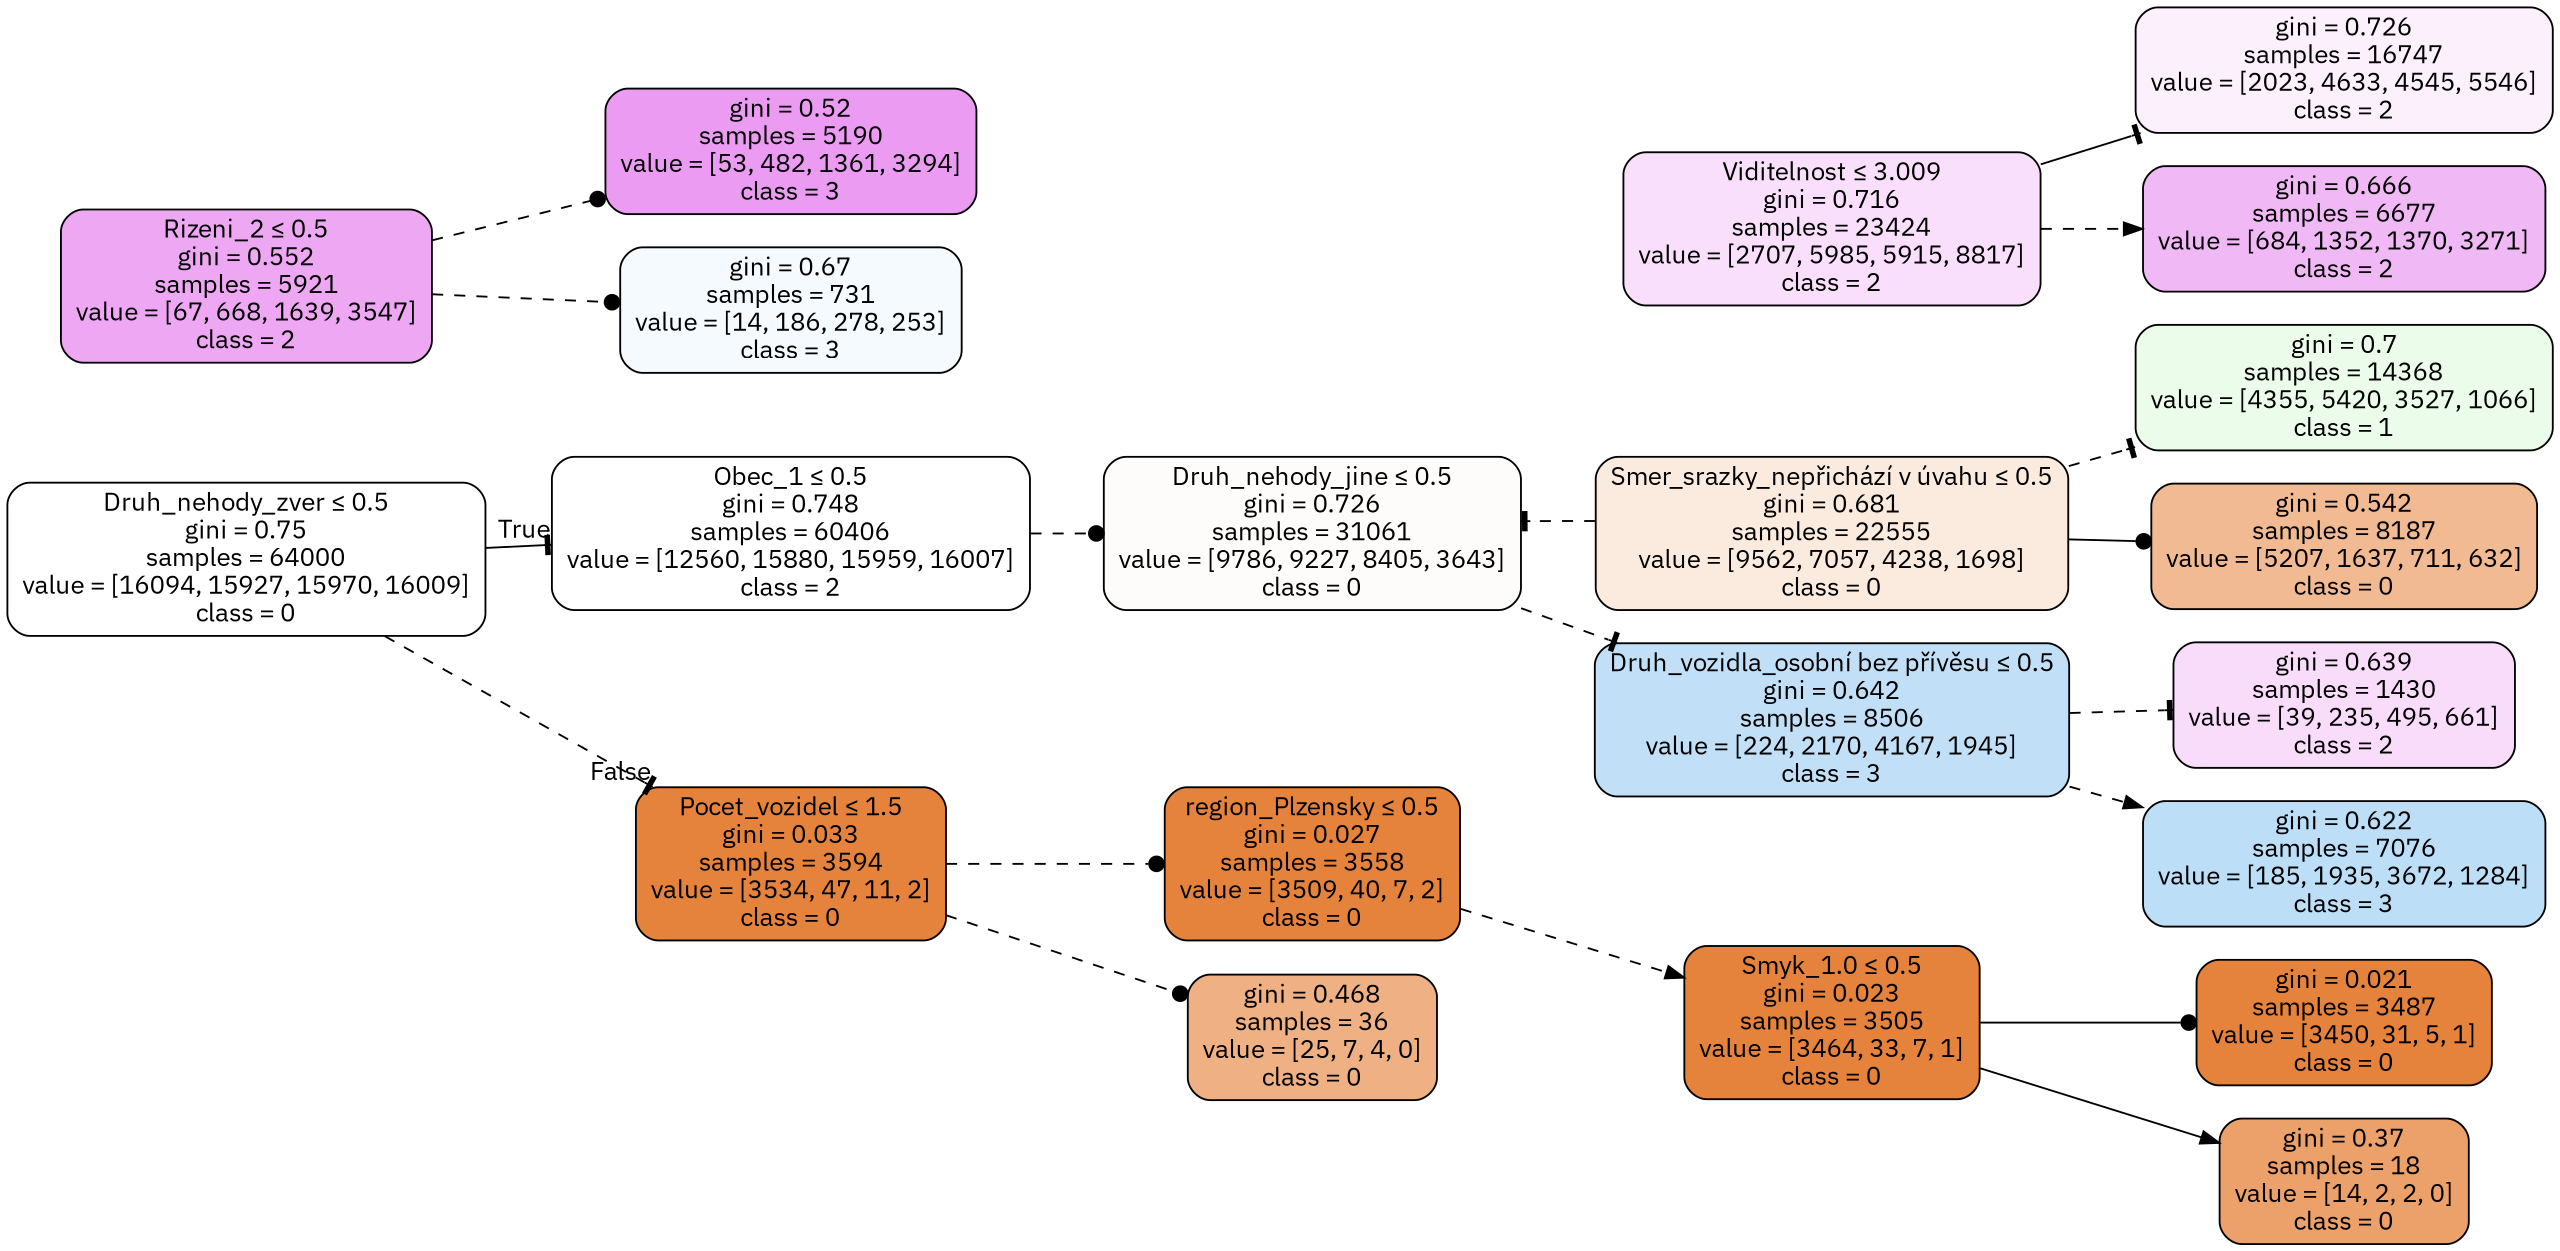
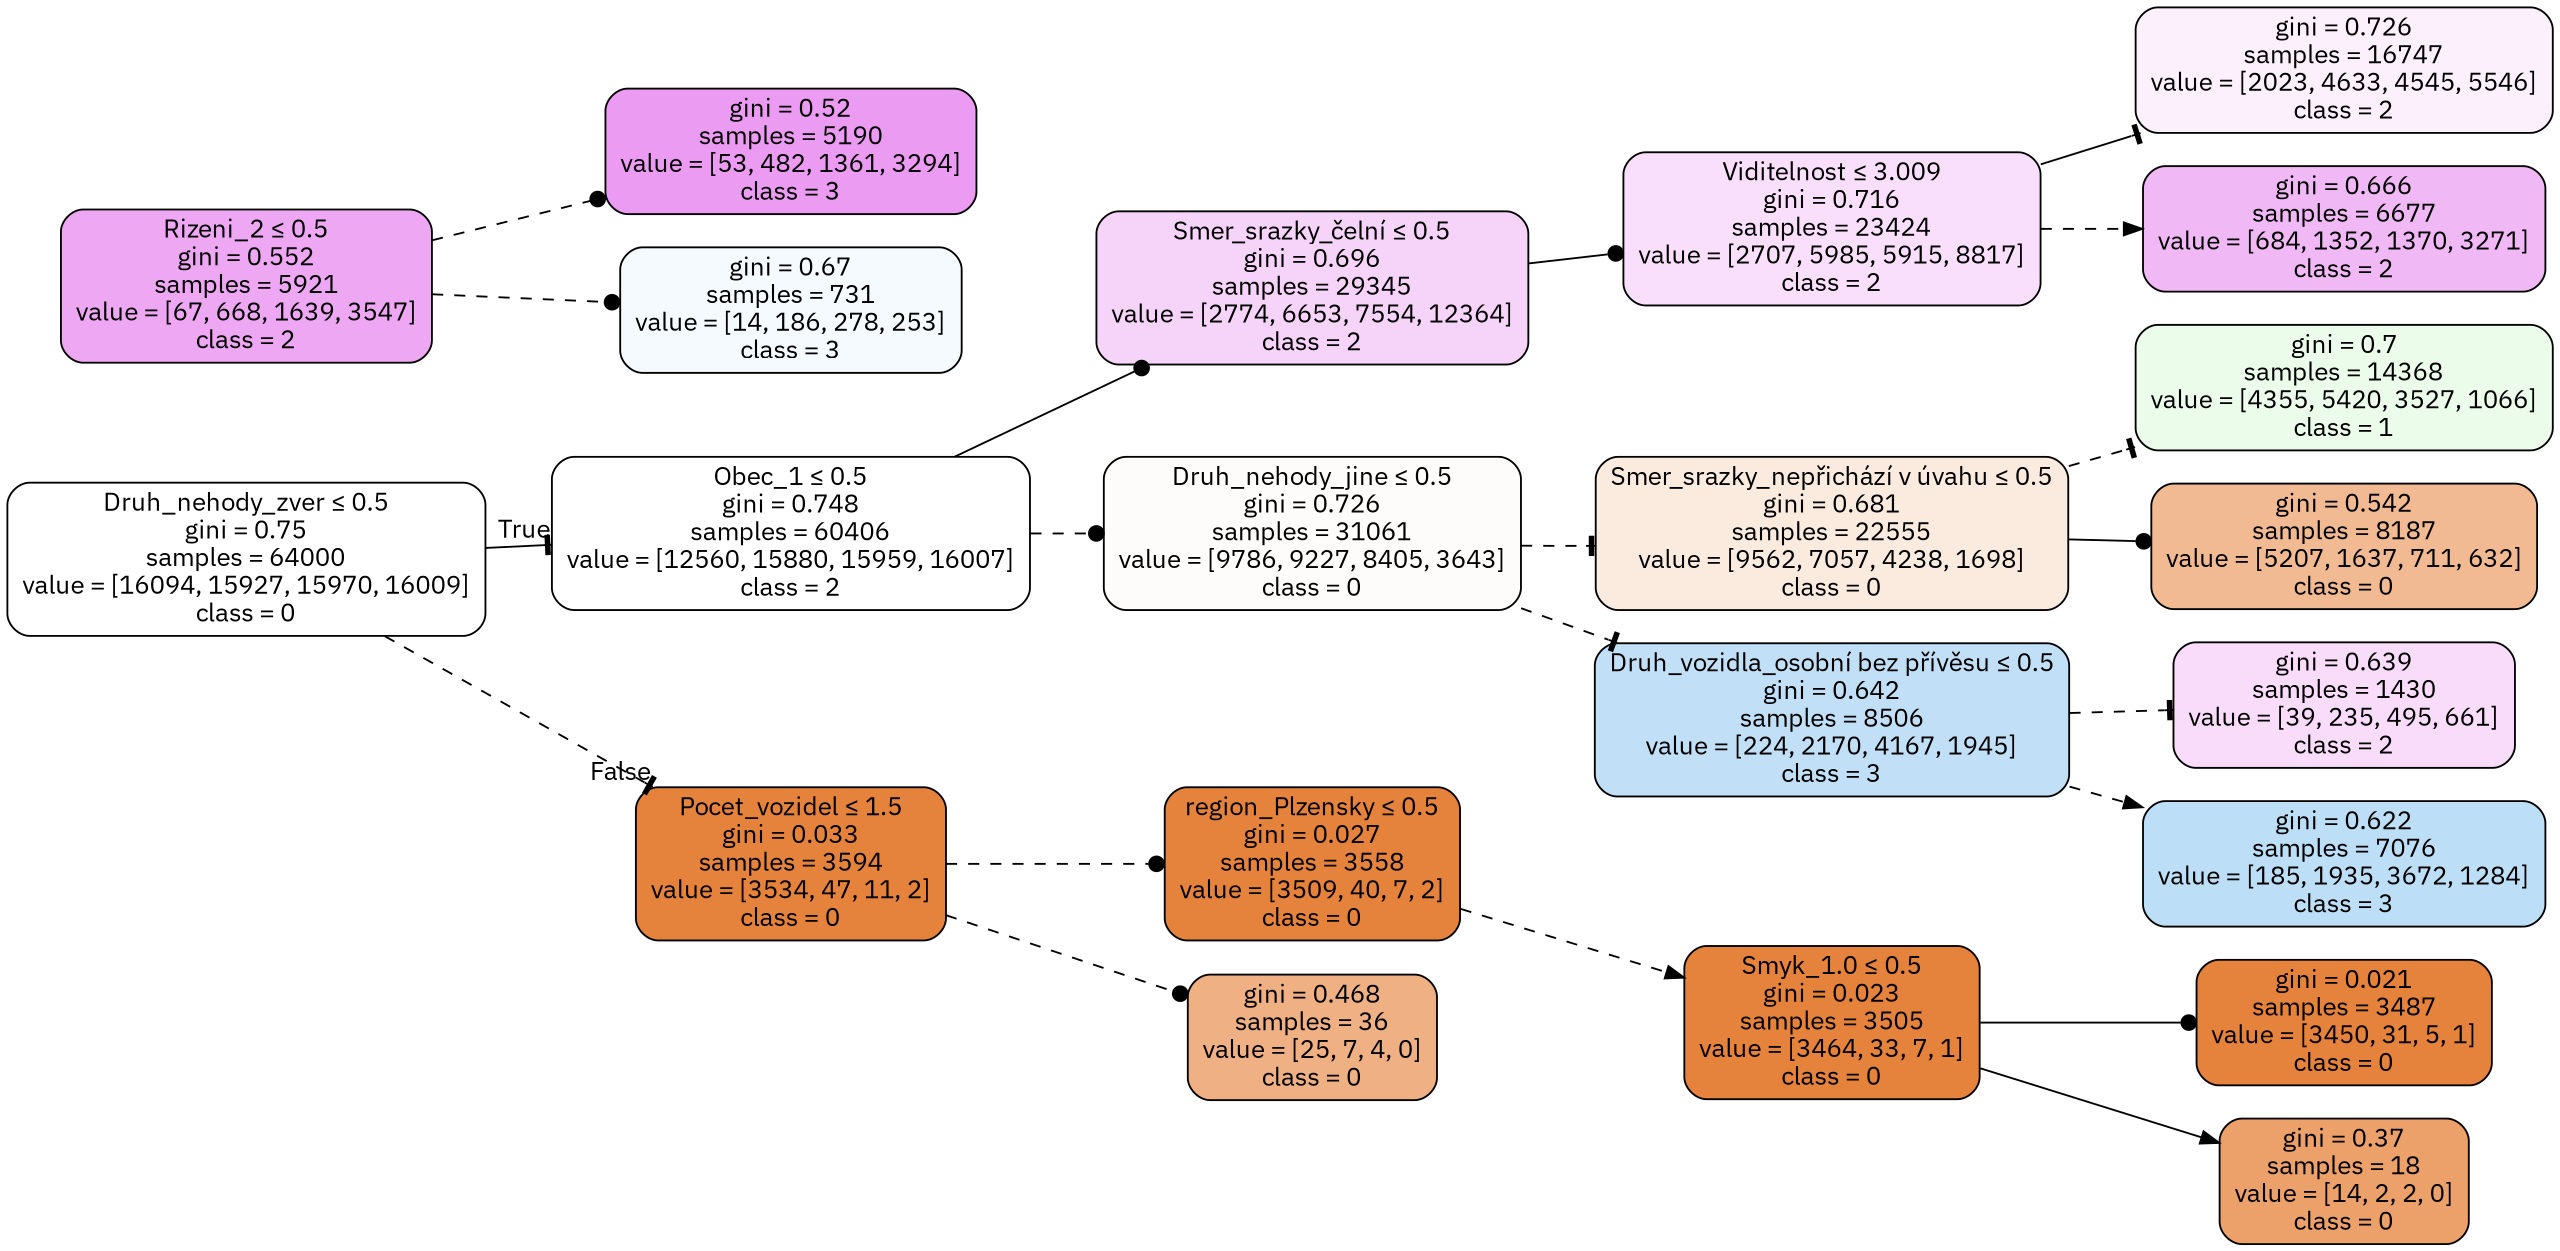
none -> (1312, 288)
(1563, 521) -> (1554, 546)
